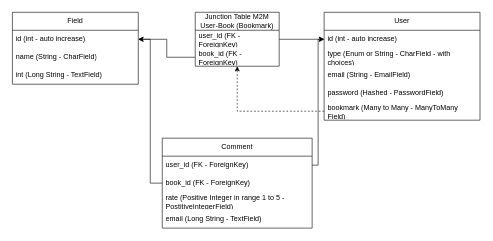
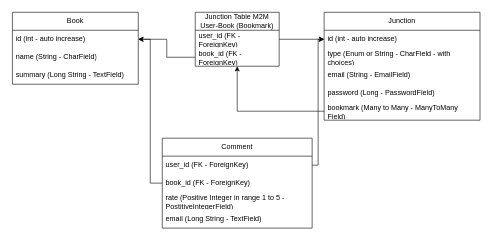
(75, 21) -> (75, 21)
(402, 21) -> (402, 21)
(67, 75) -> (76, 75)
(390, 93) -> (386, 93)
(259, 111) -> (259, 111)
